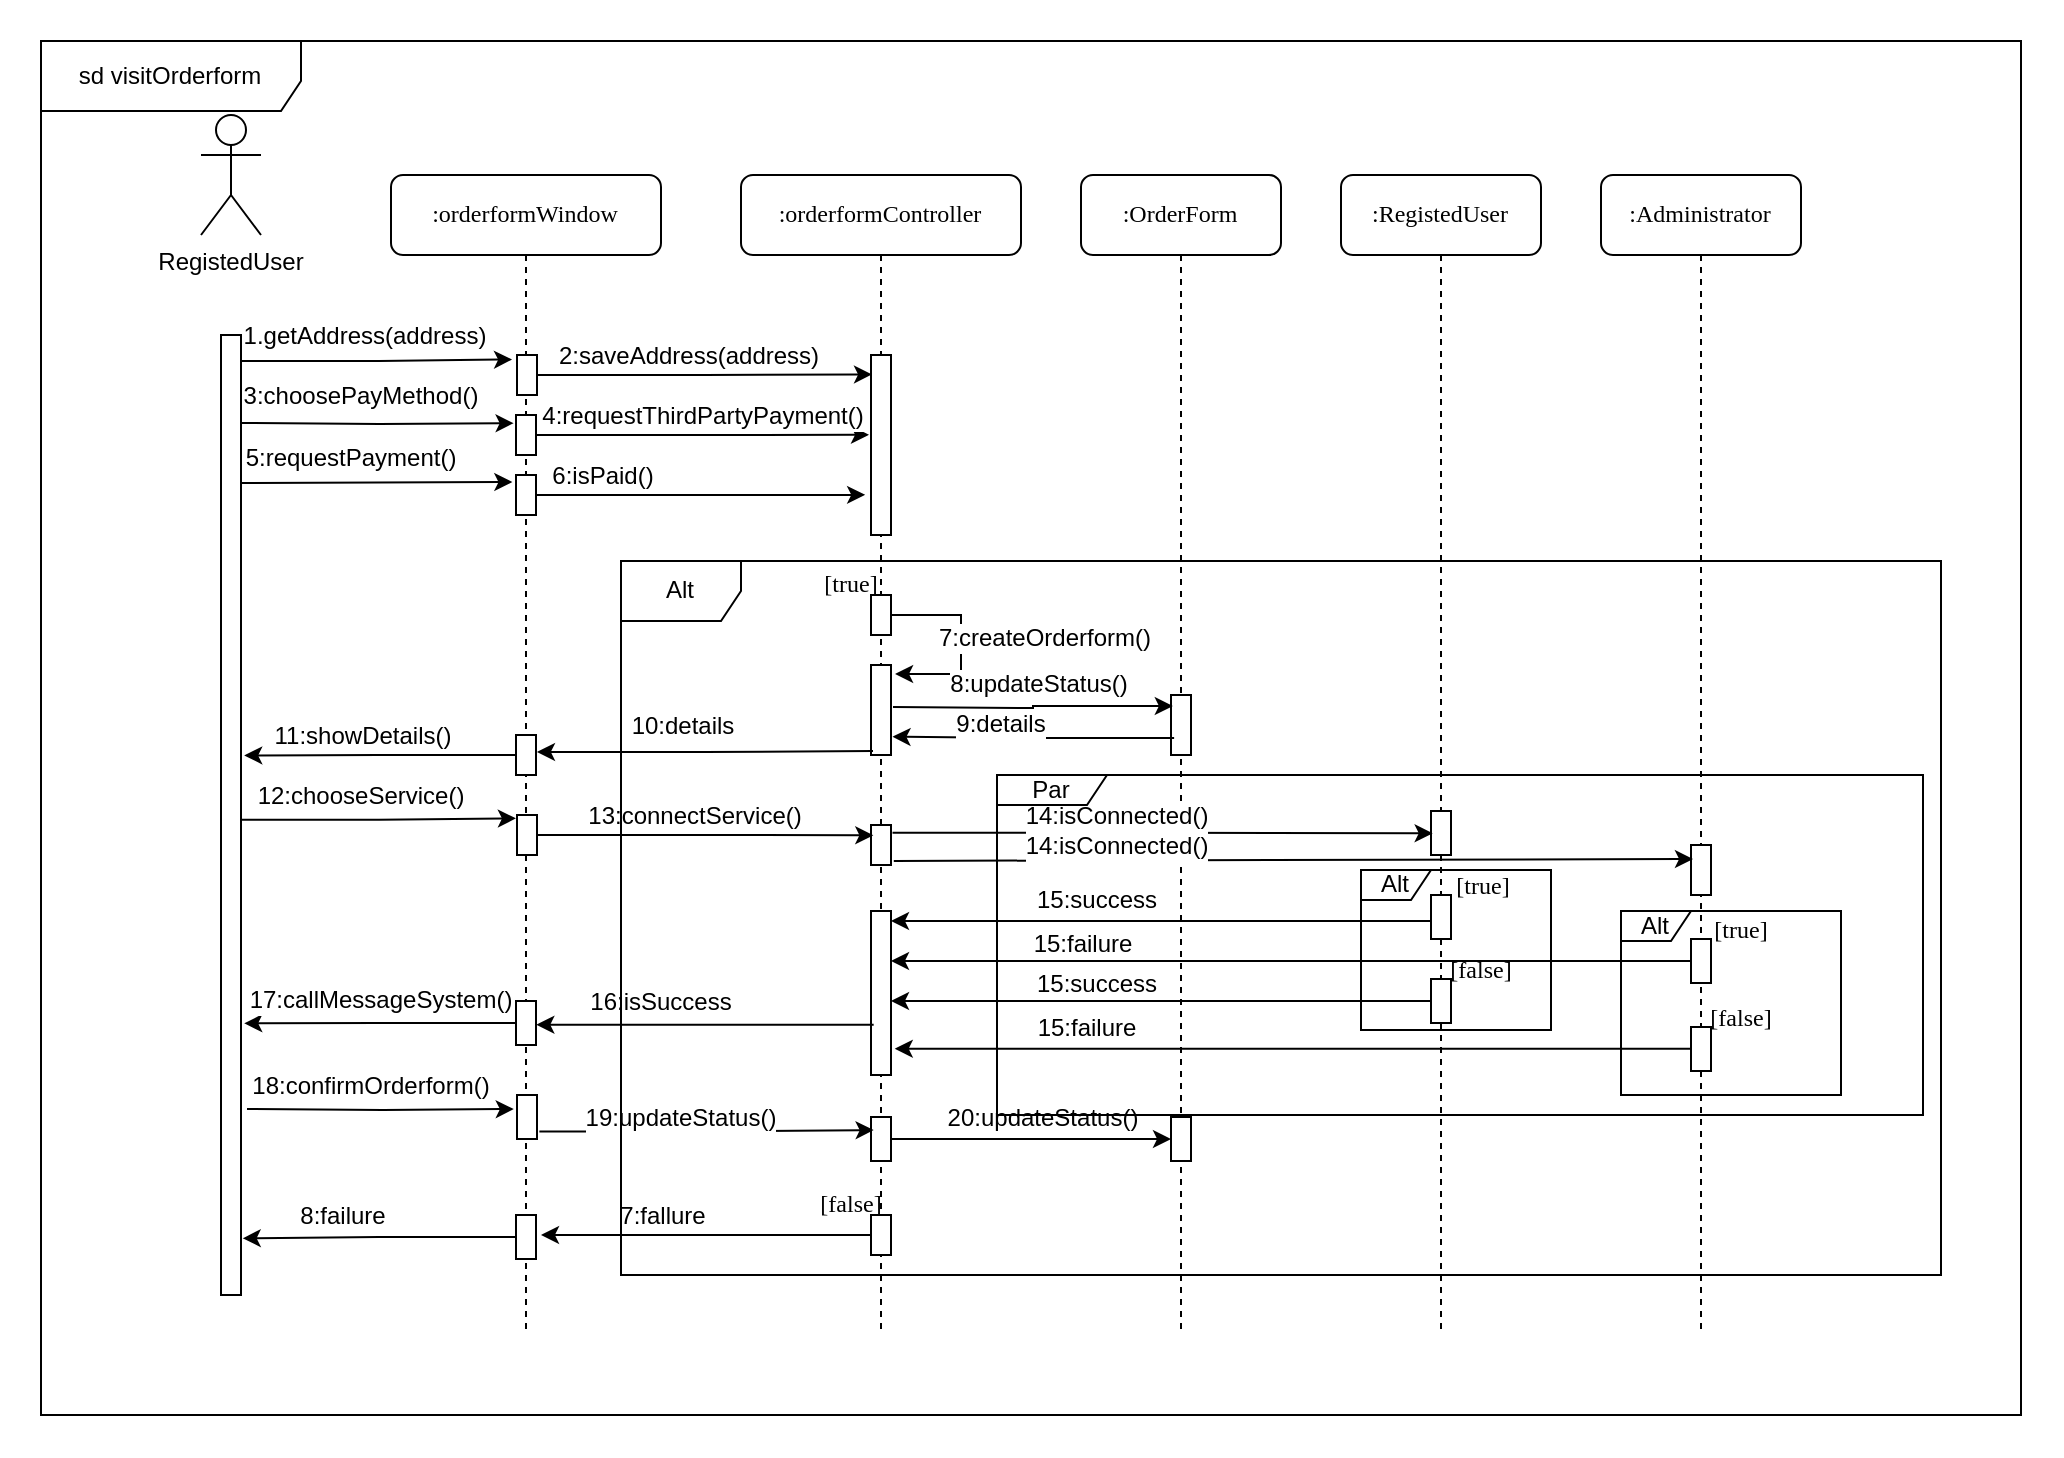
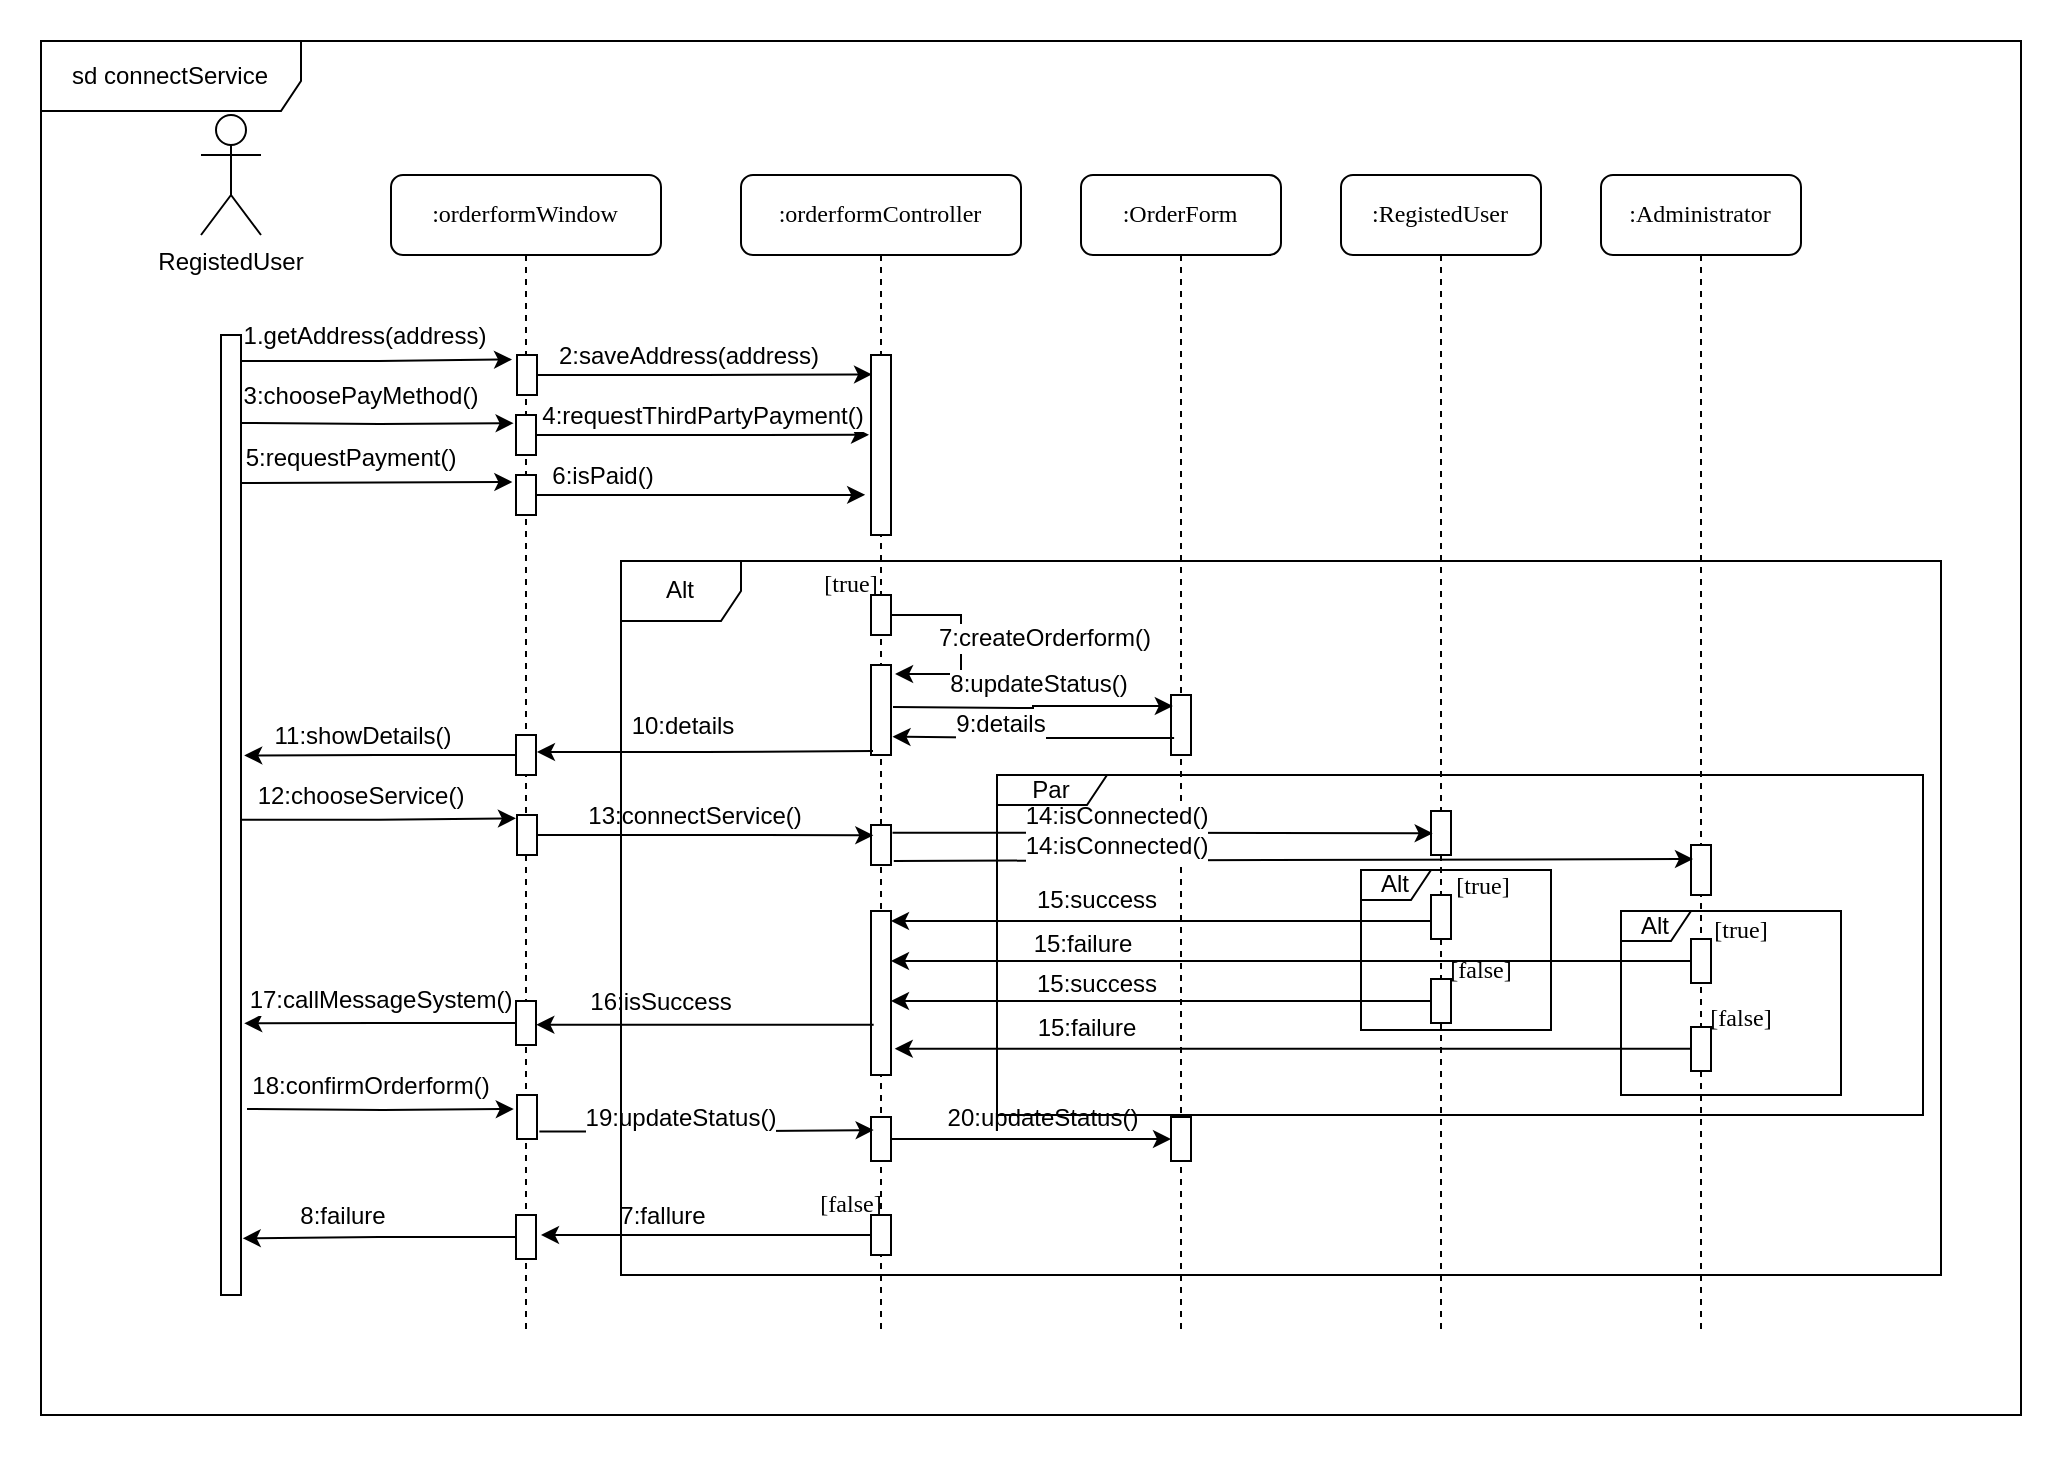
(171, 77) -> (171, 77)
